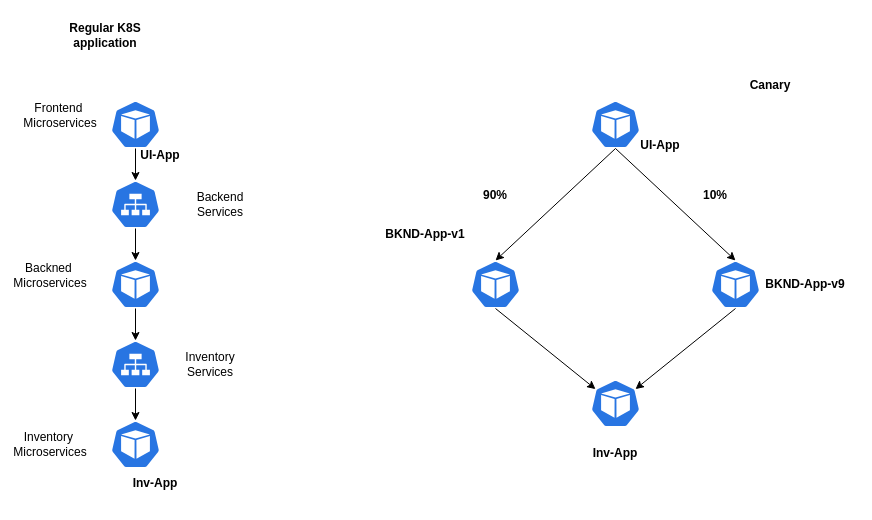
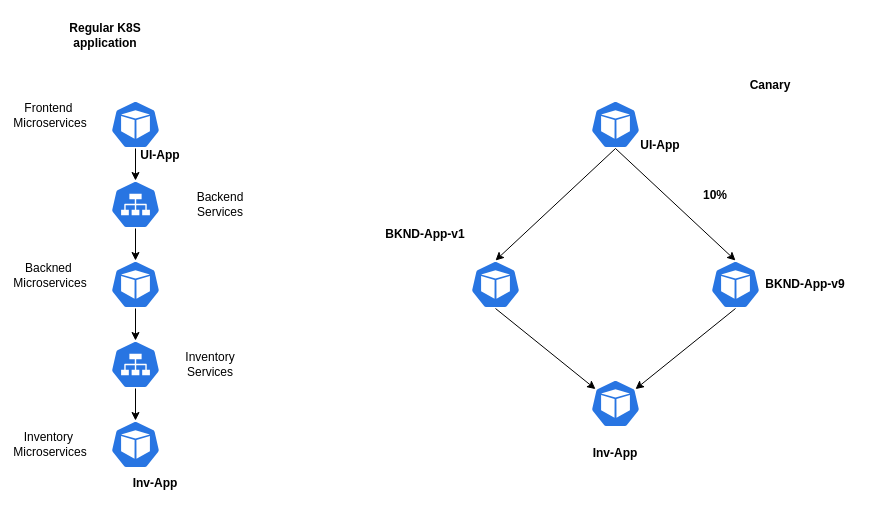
(61, 116) -> (51, 116)
(496, 196) -> none
